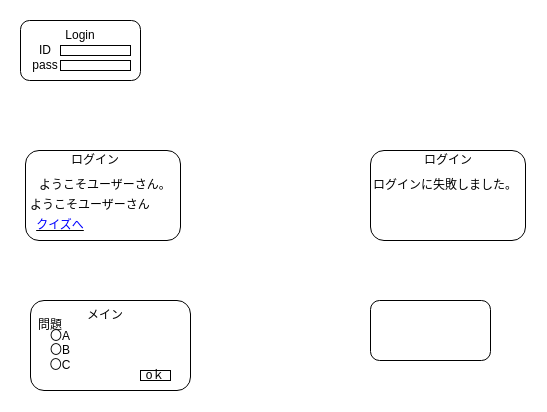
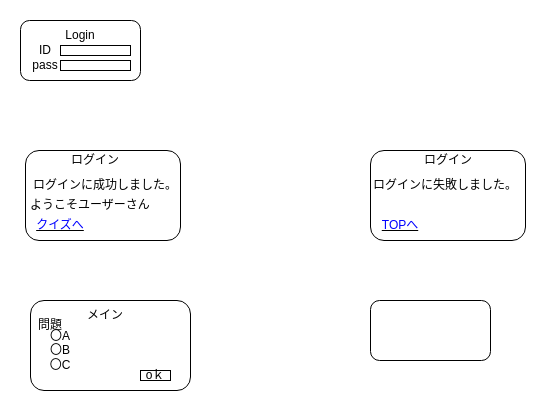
(106, 186) -> (106, 186)
none -> (401, 226)
